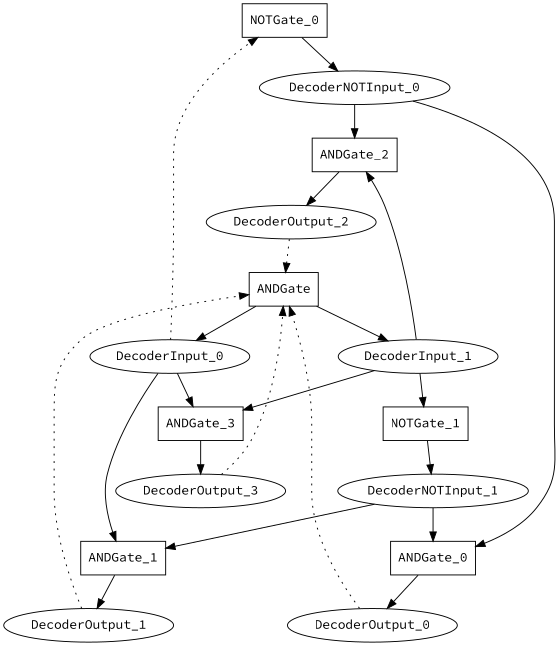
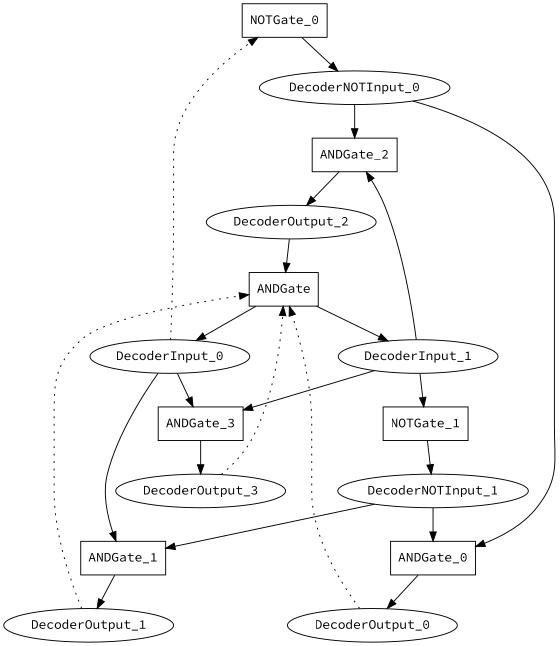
(288, 251) -> (288, 251)
